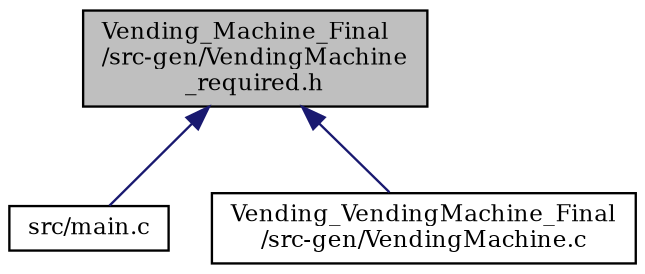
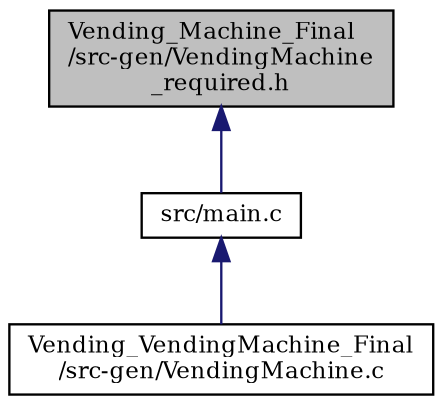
(354, 158) -> (221, 293)
